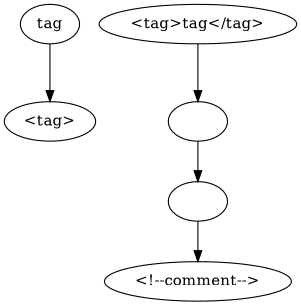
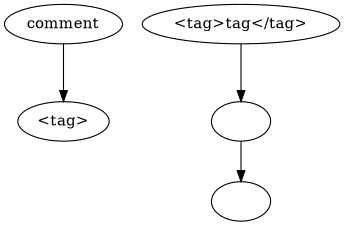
(50, 24) -> (63, 24)
(198, 281) -> none
